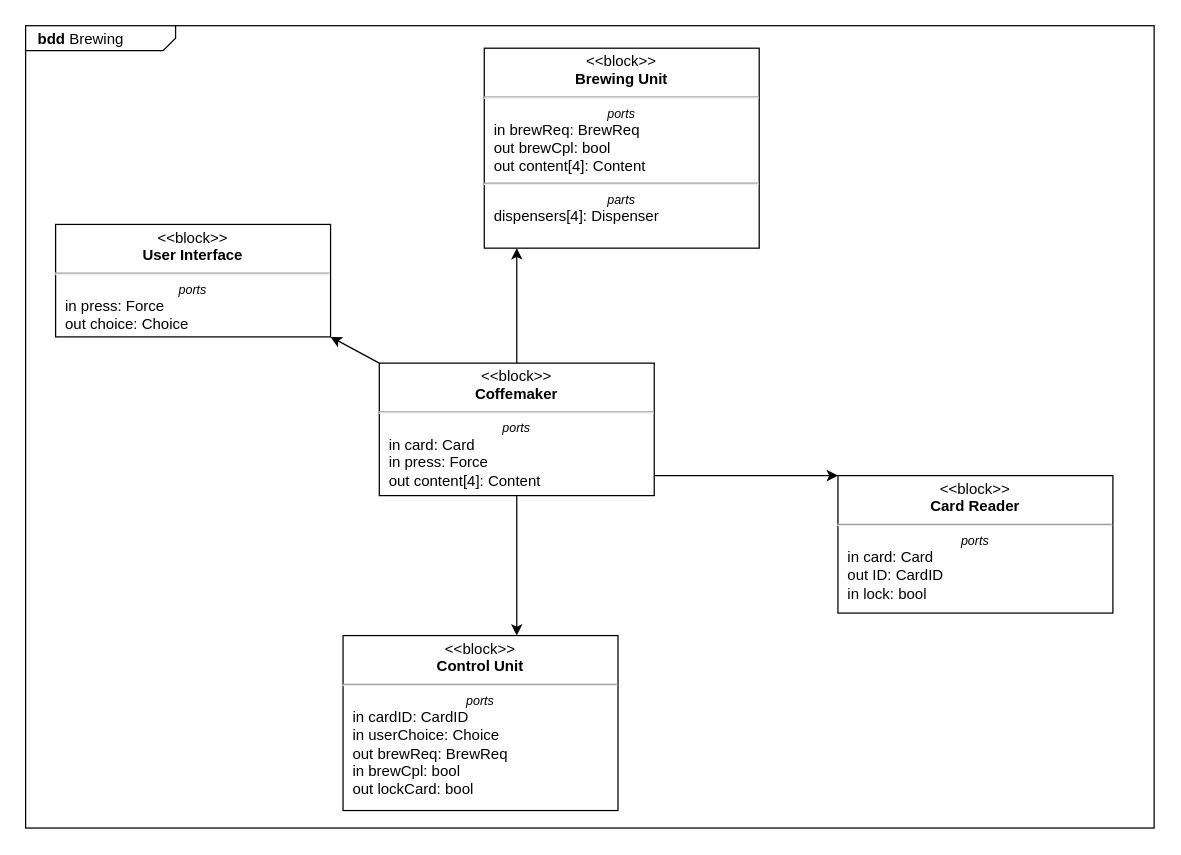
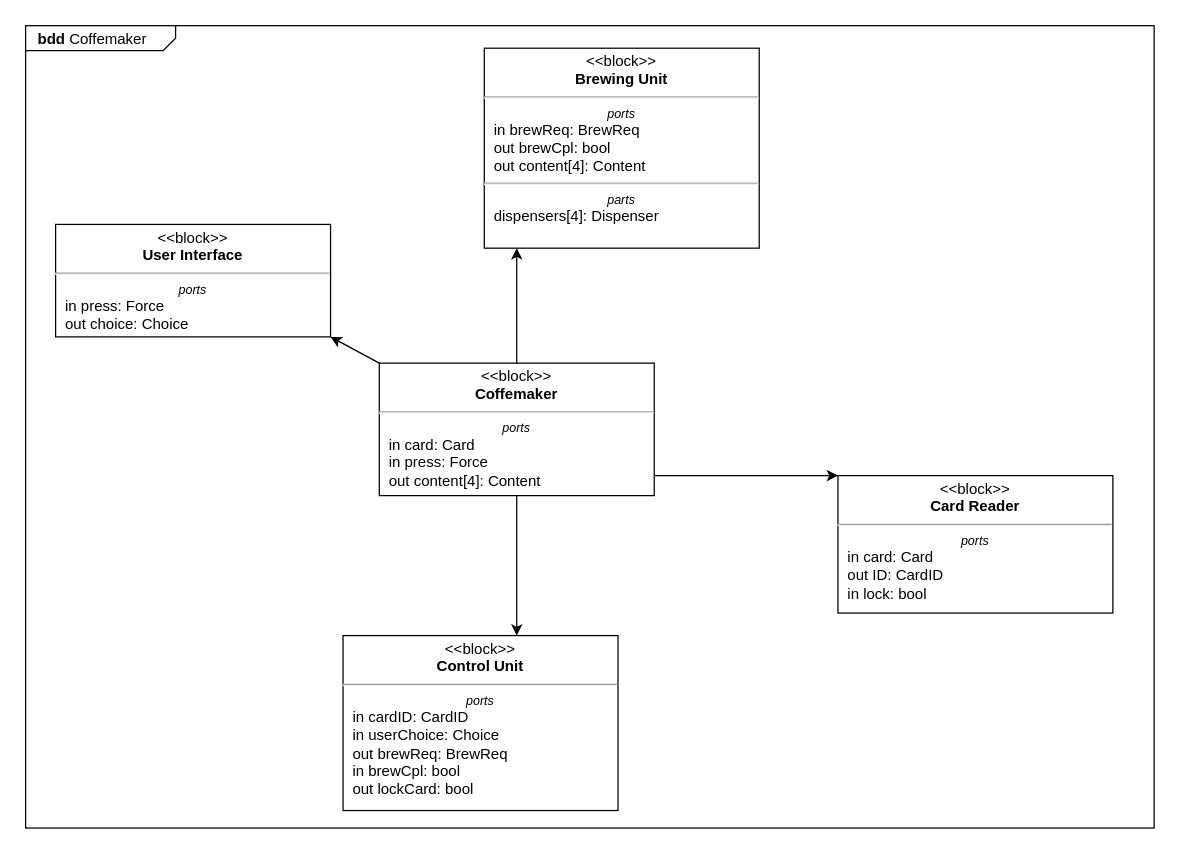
(72, 26) -> (87, 26)
